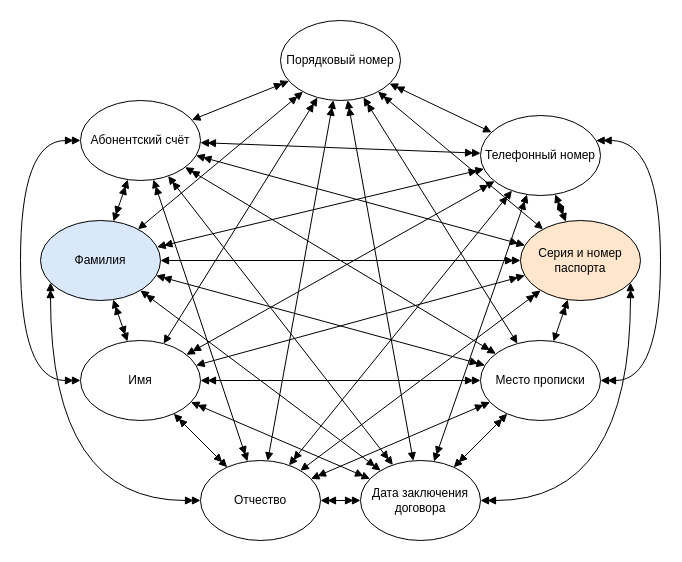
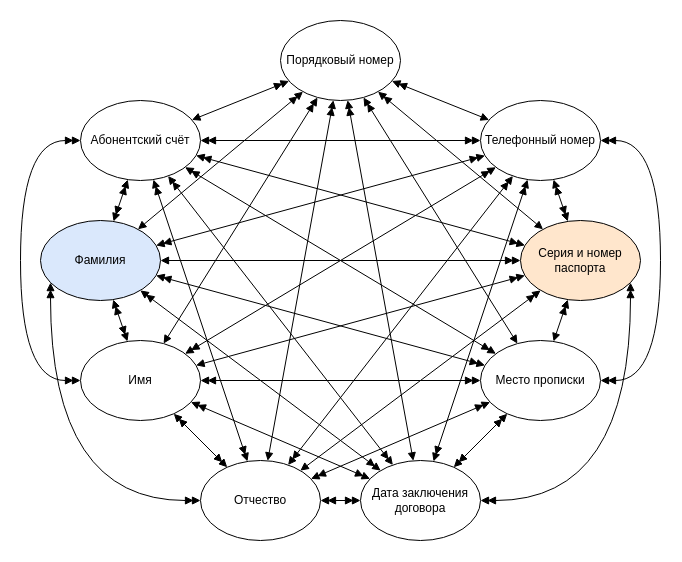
(541, 156) -> (541, 141)
